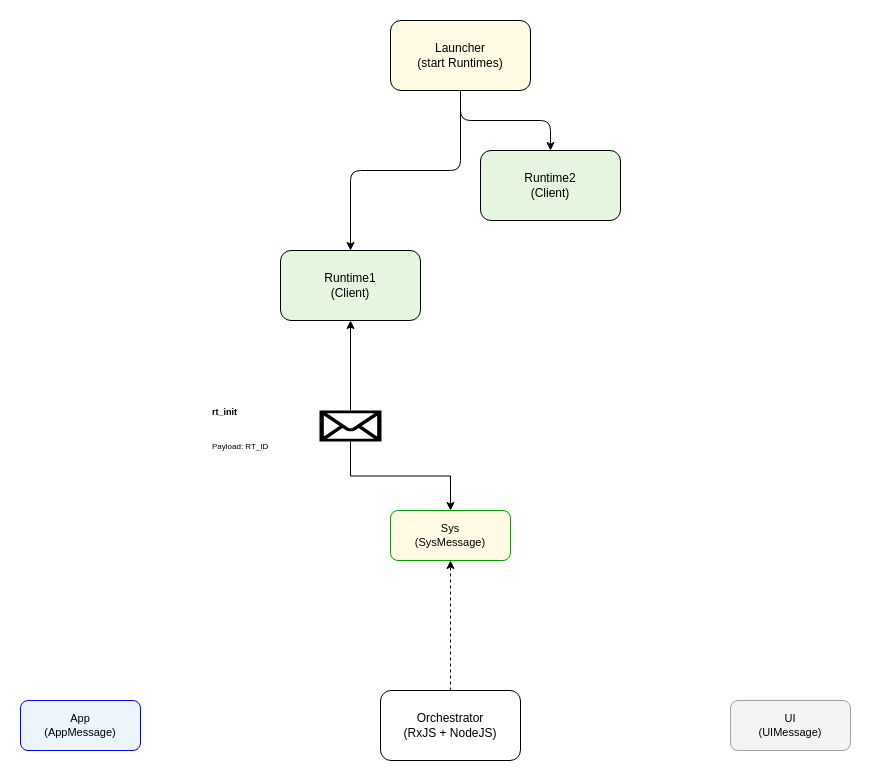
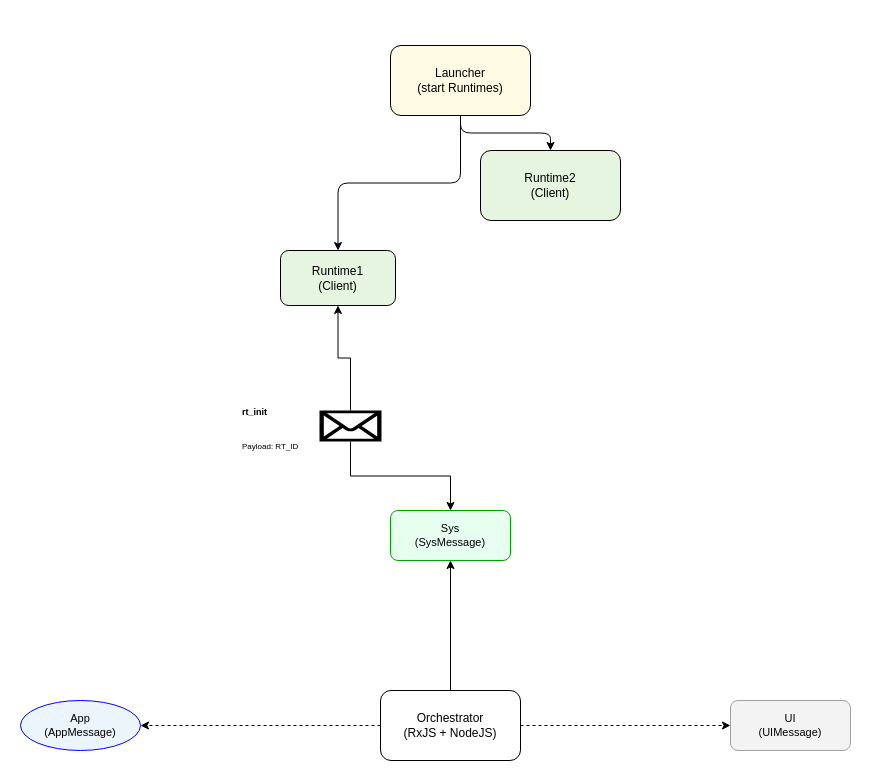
(461, 56) -> (461, 81)
(351, 286) -> (338, 278)
(250, 426) -> (280, 426)
(451, 536) -> (451, 536)
(451, 629) -> (451, 629)
(81, 726) -> (81, 726)
none -> (264, 726)
none -> (622, 726)
